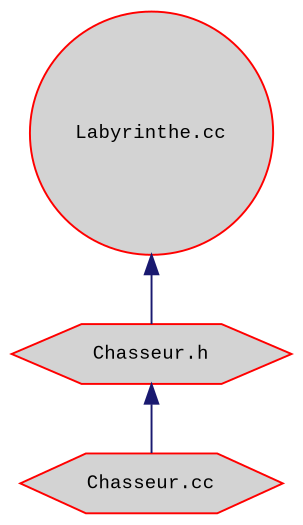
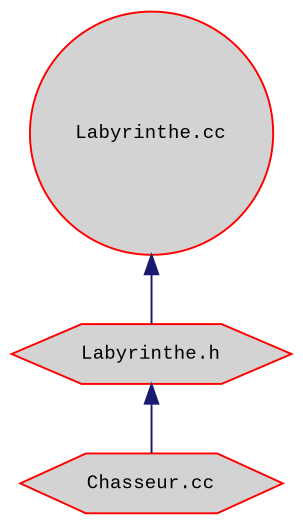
(152, 354) -> (152, 354)
